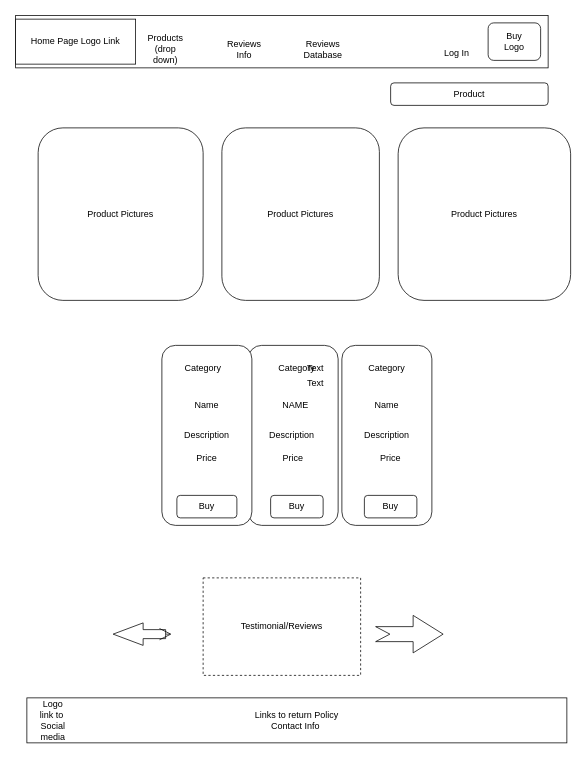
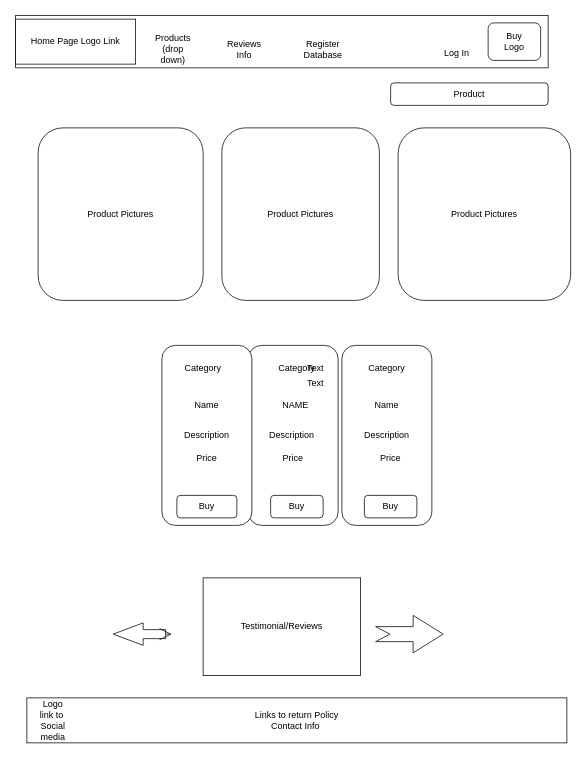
(165, 49) -> (173, 49)
(323, 49) -> (323, 49)
(282, 627) -> (282, 627)
